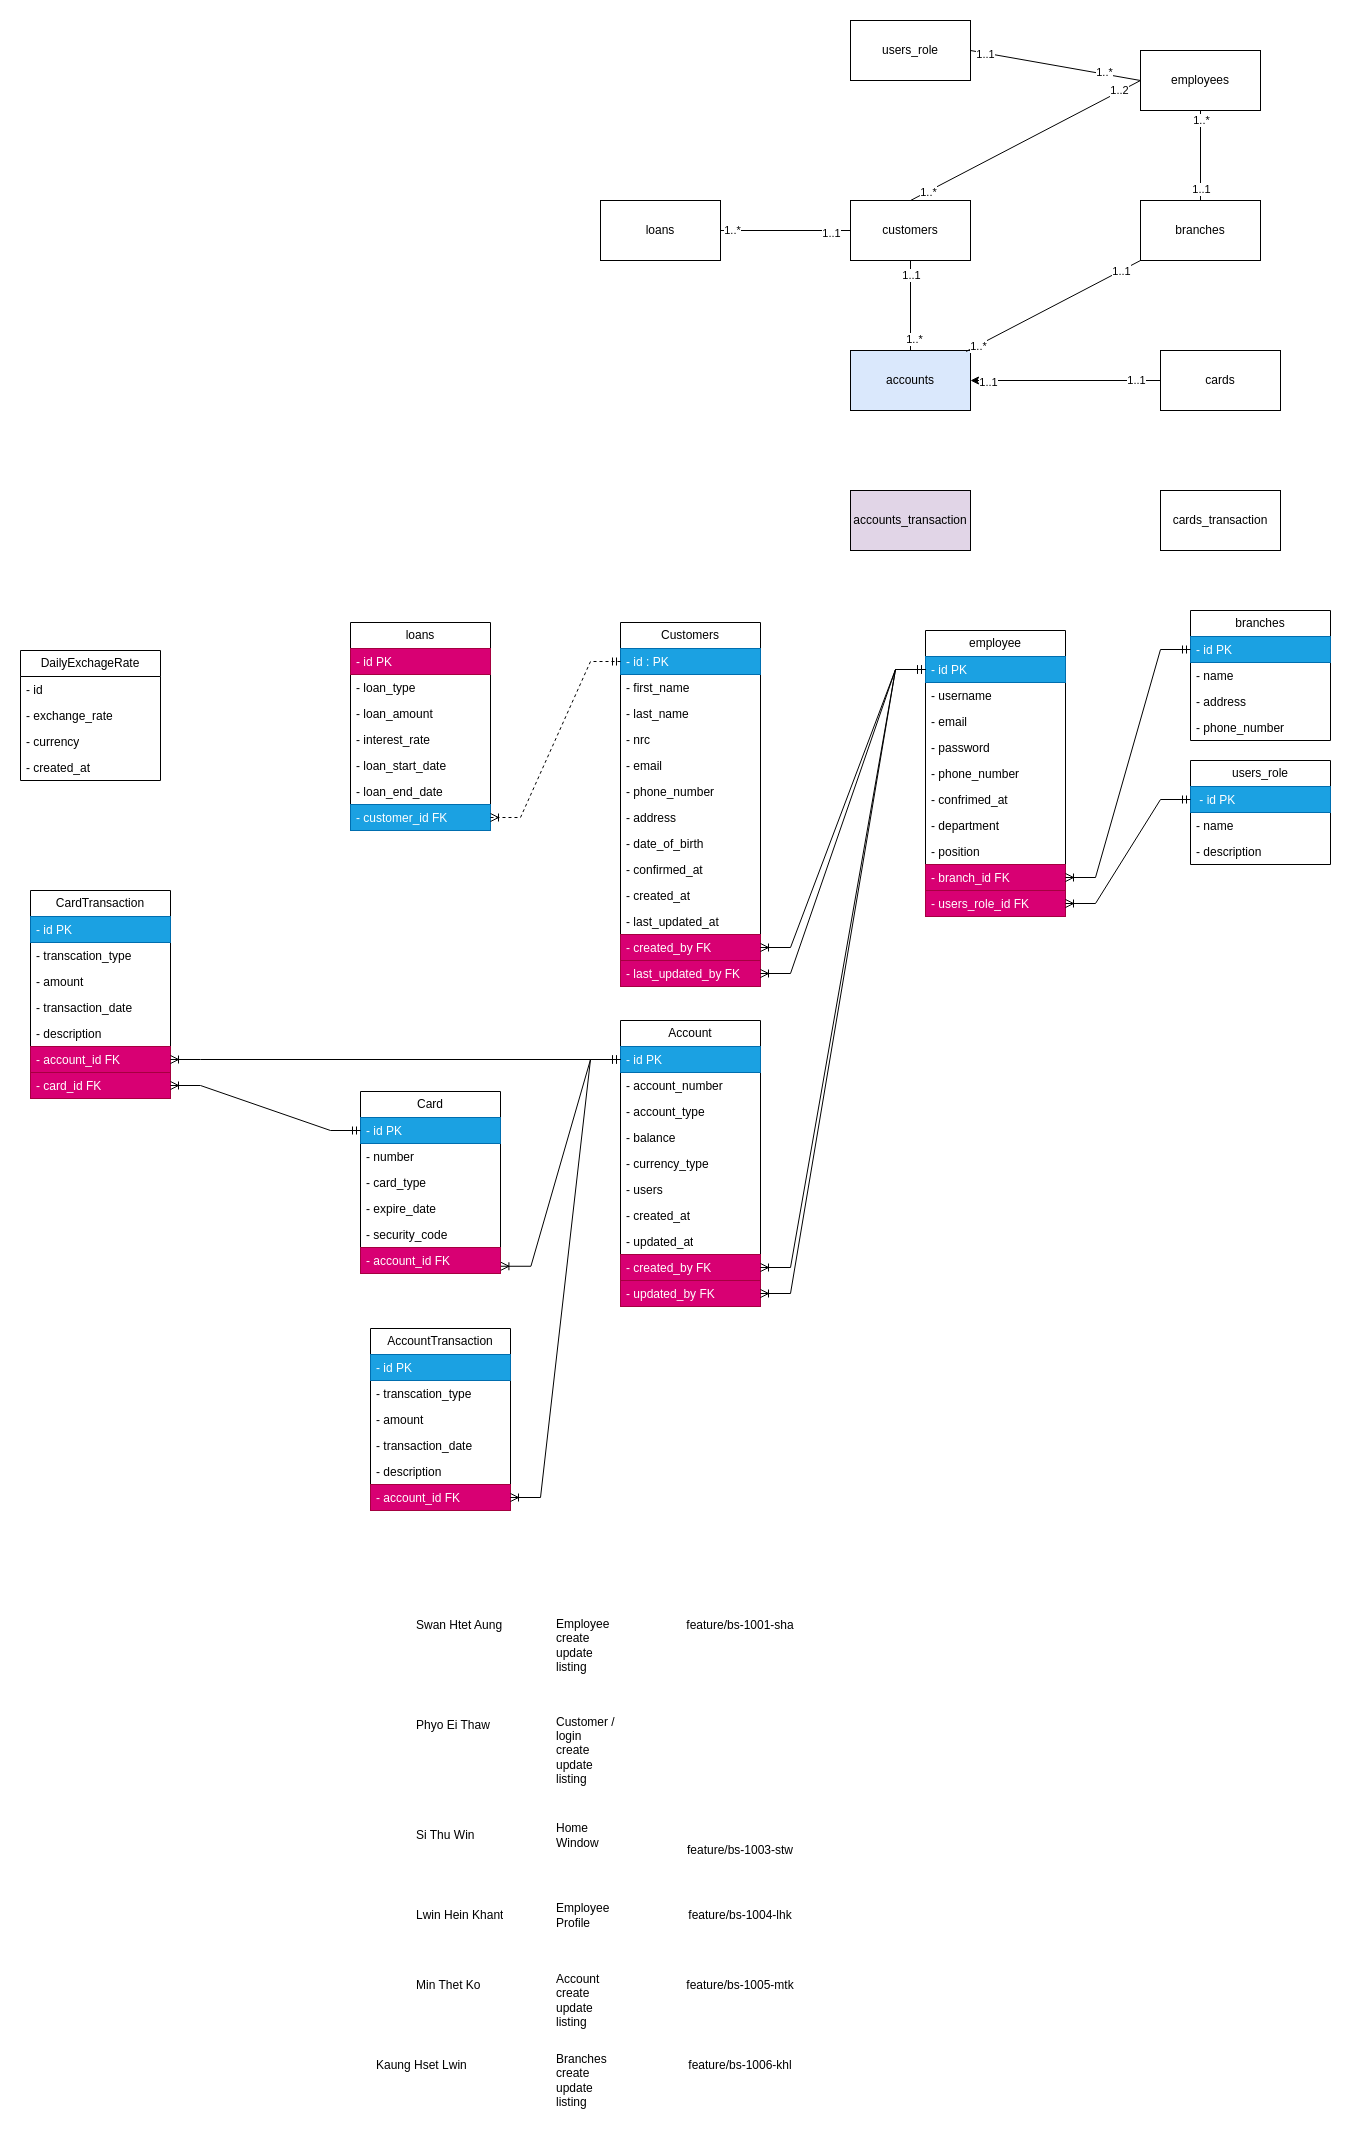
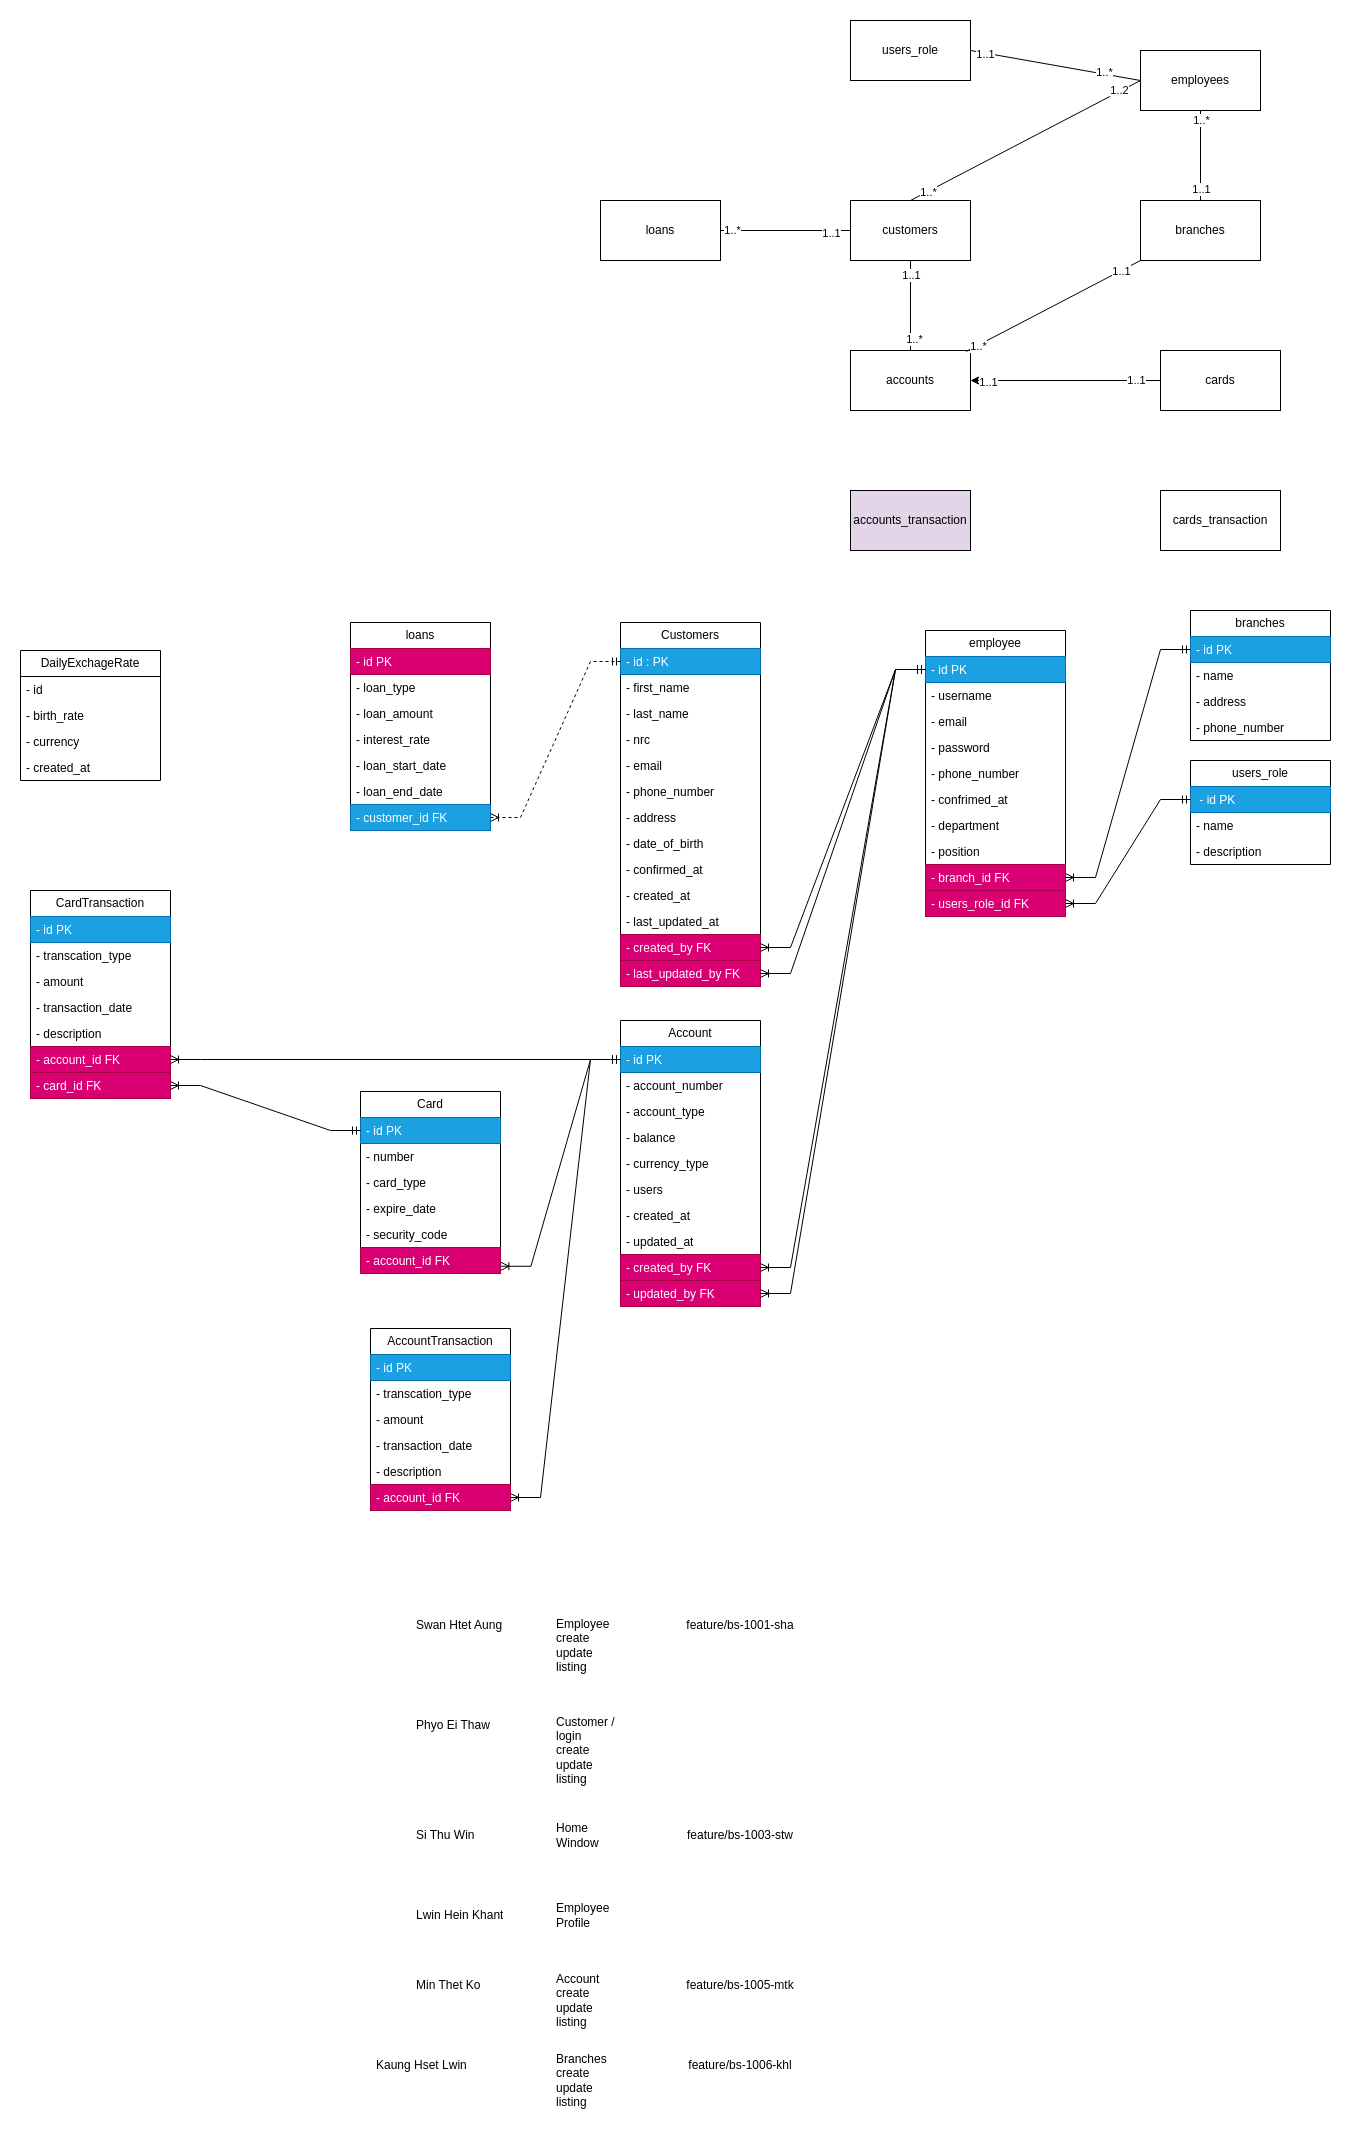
(911, 381) -> (911, 381)
(75, 717) -> (64, 717)
(741, 1851) -> (741, 1836)
(741, 1916) -> none
